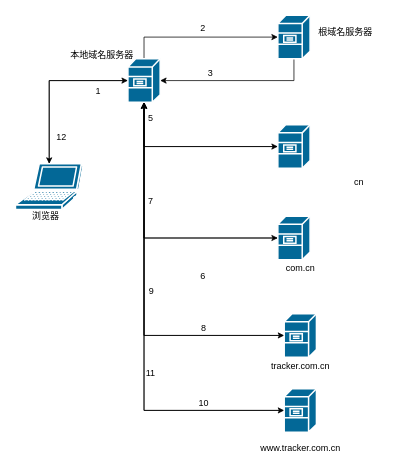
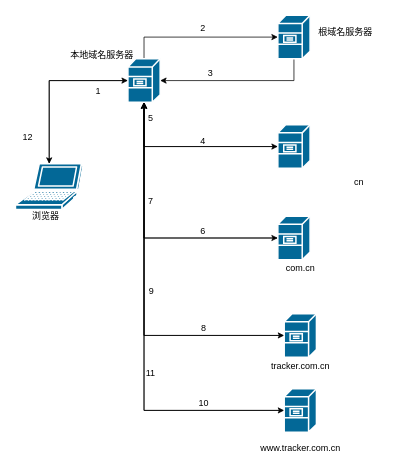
(61, 138) -> (27, 138)
none -> (203, 141)
(203, 276) -> (203, 231)
